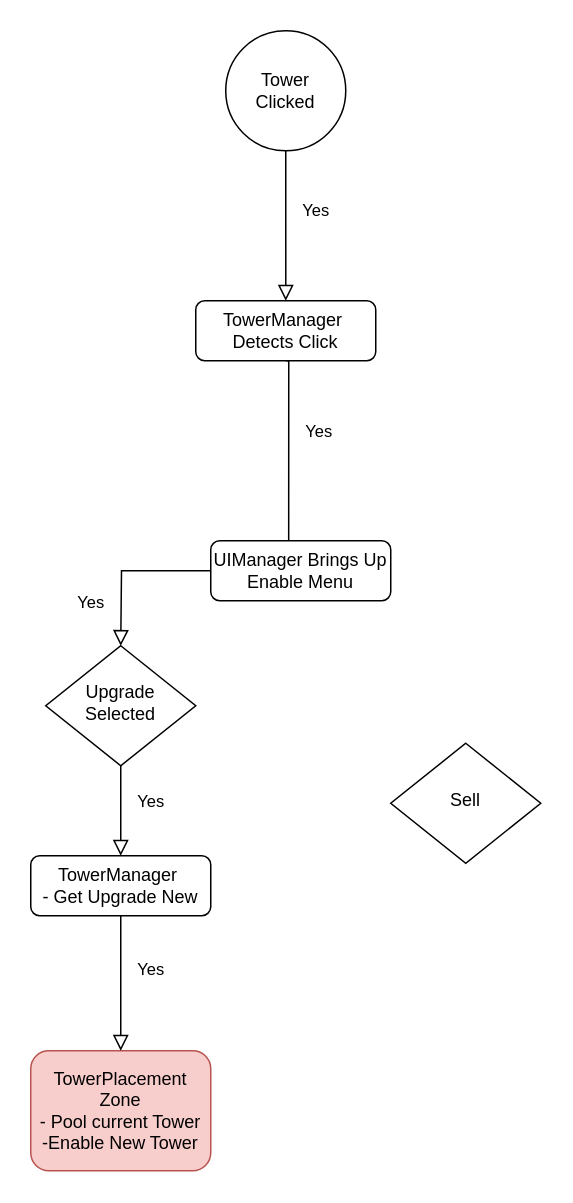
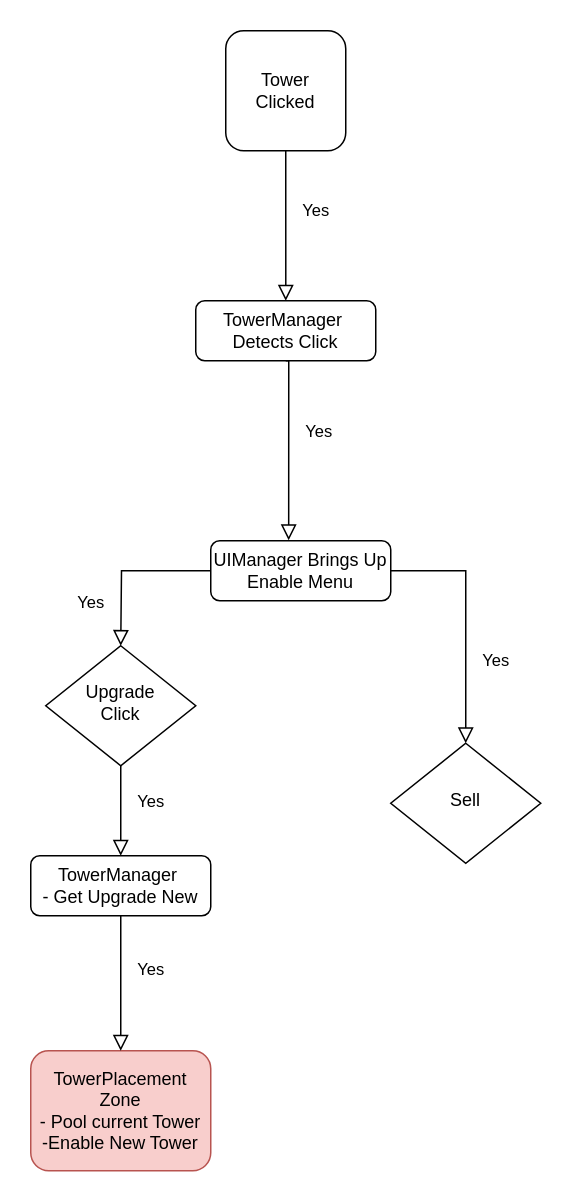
(286, 91) -> (286, 91)
(289, 530) -> (289, 523)
none -> (466, 612)
(121, 703) -> (121, 703)
